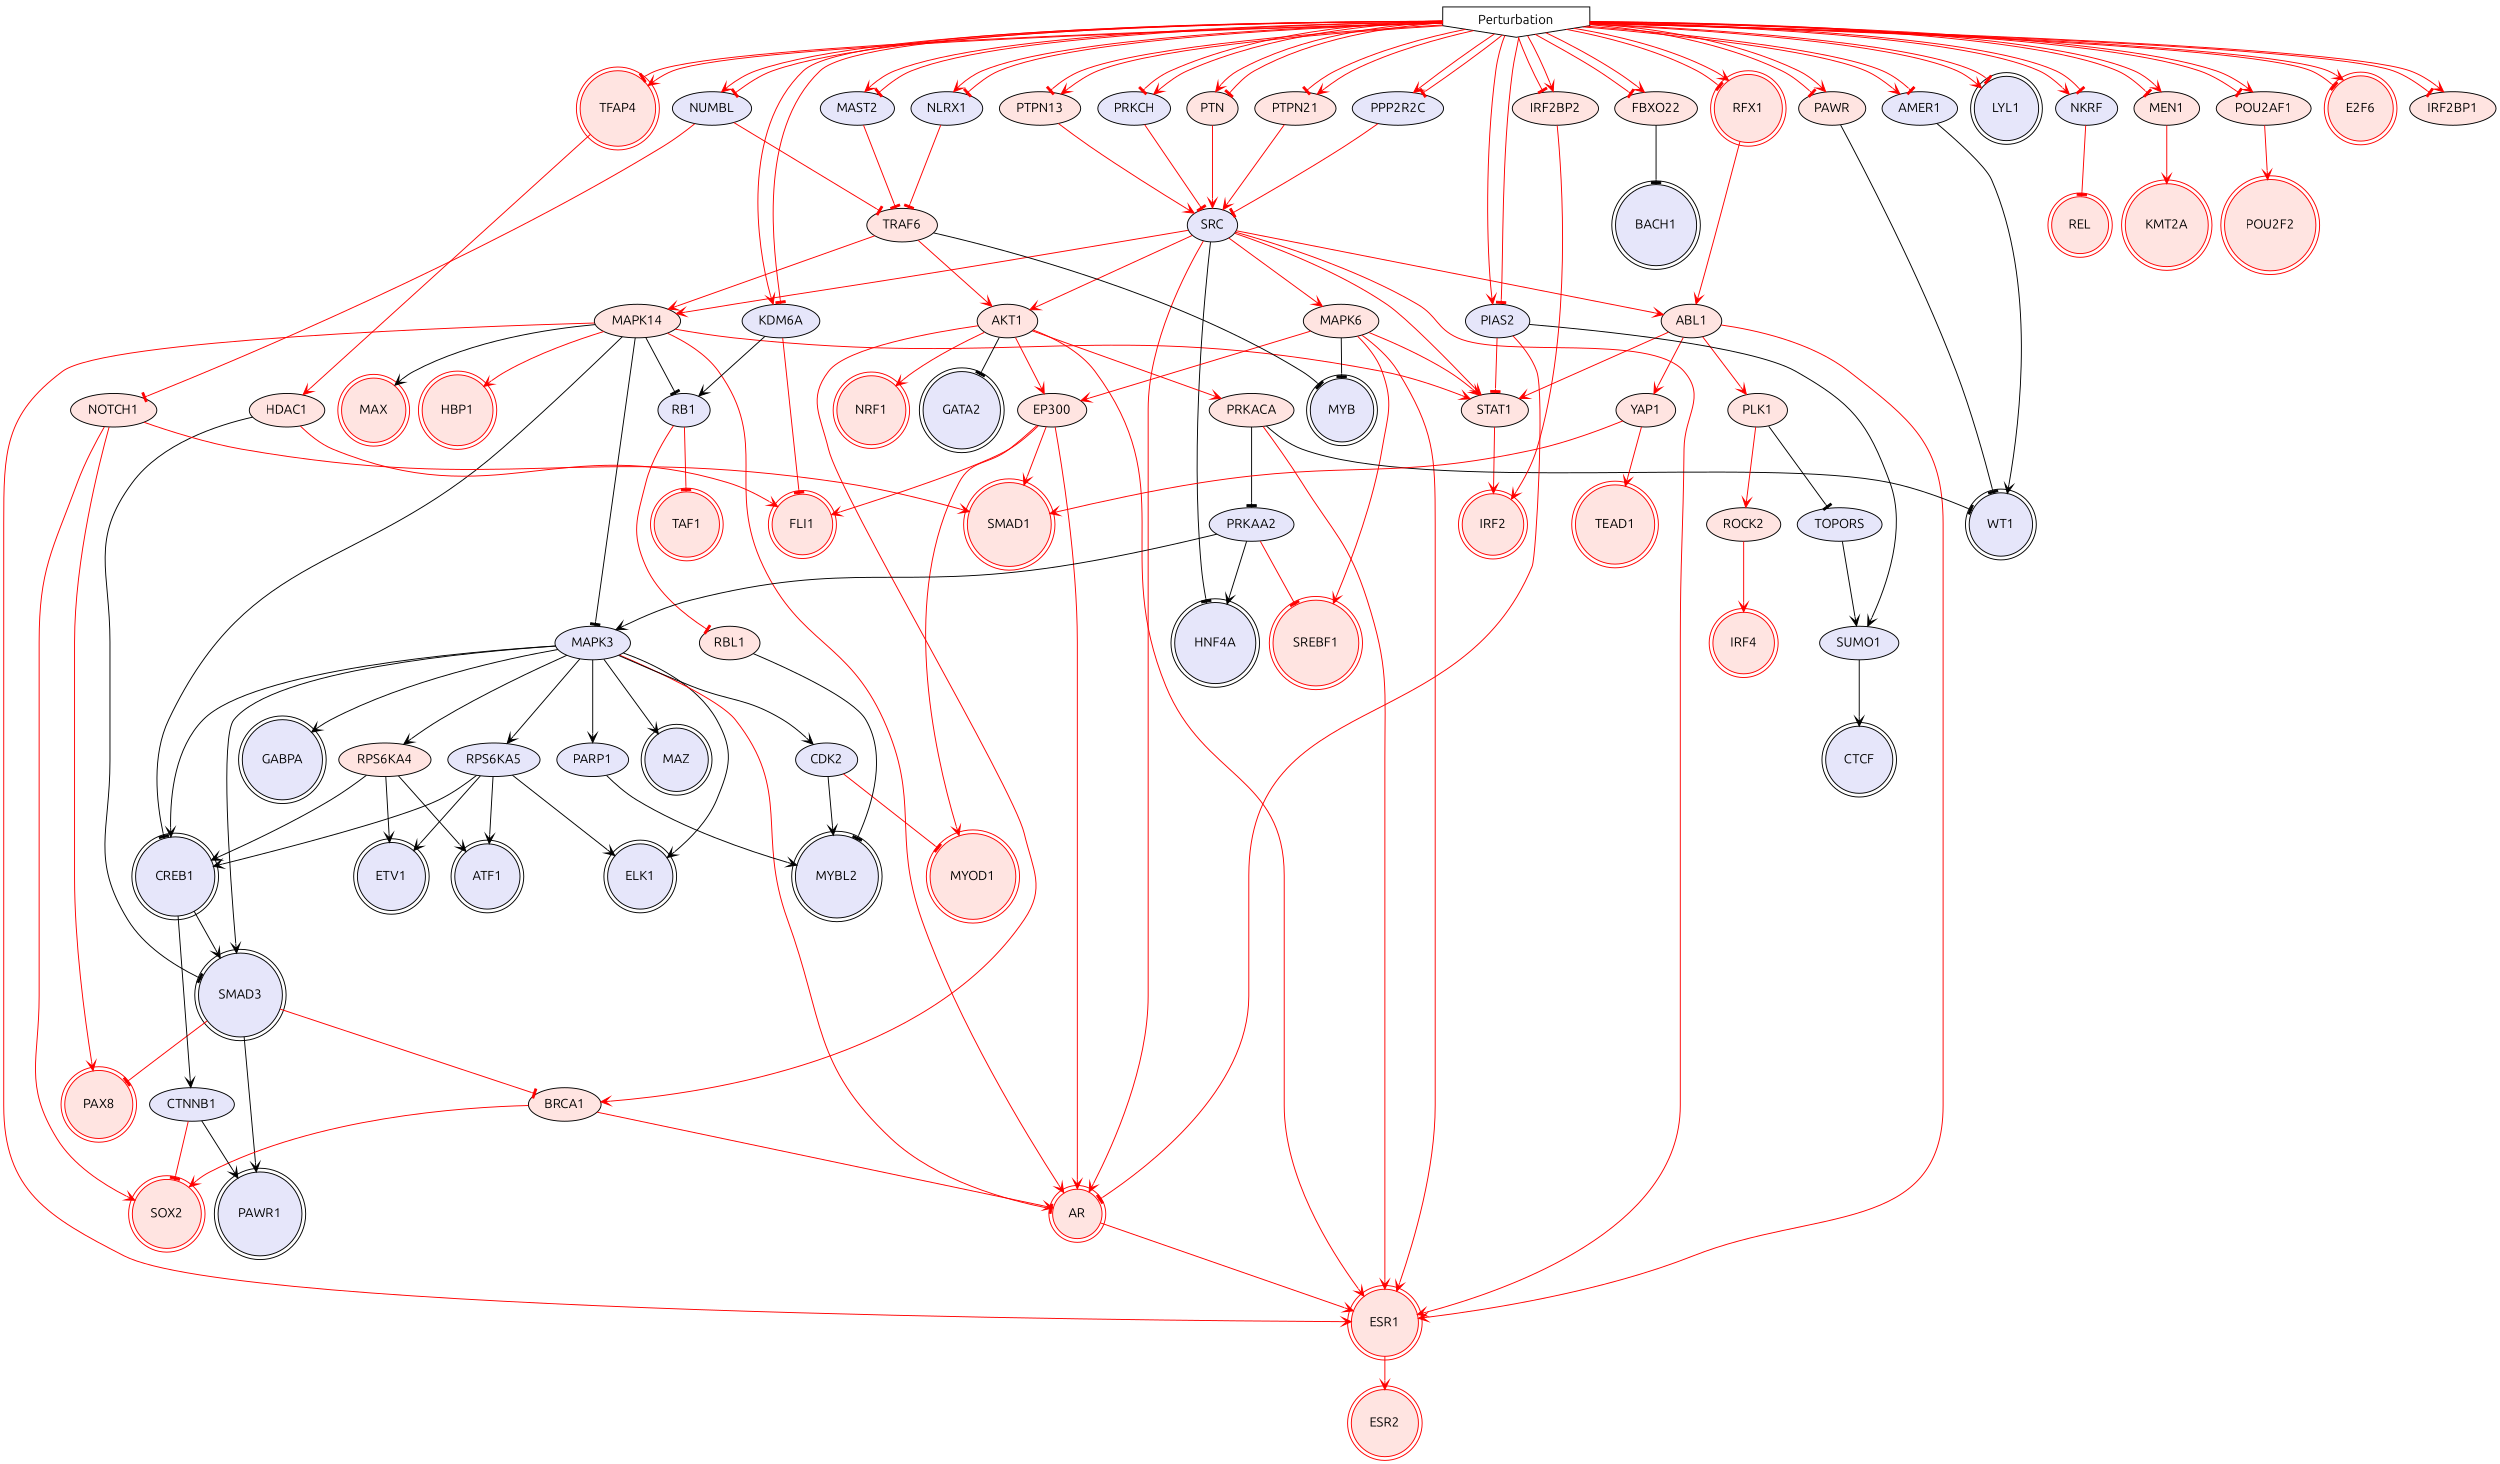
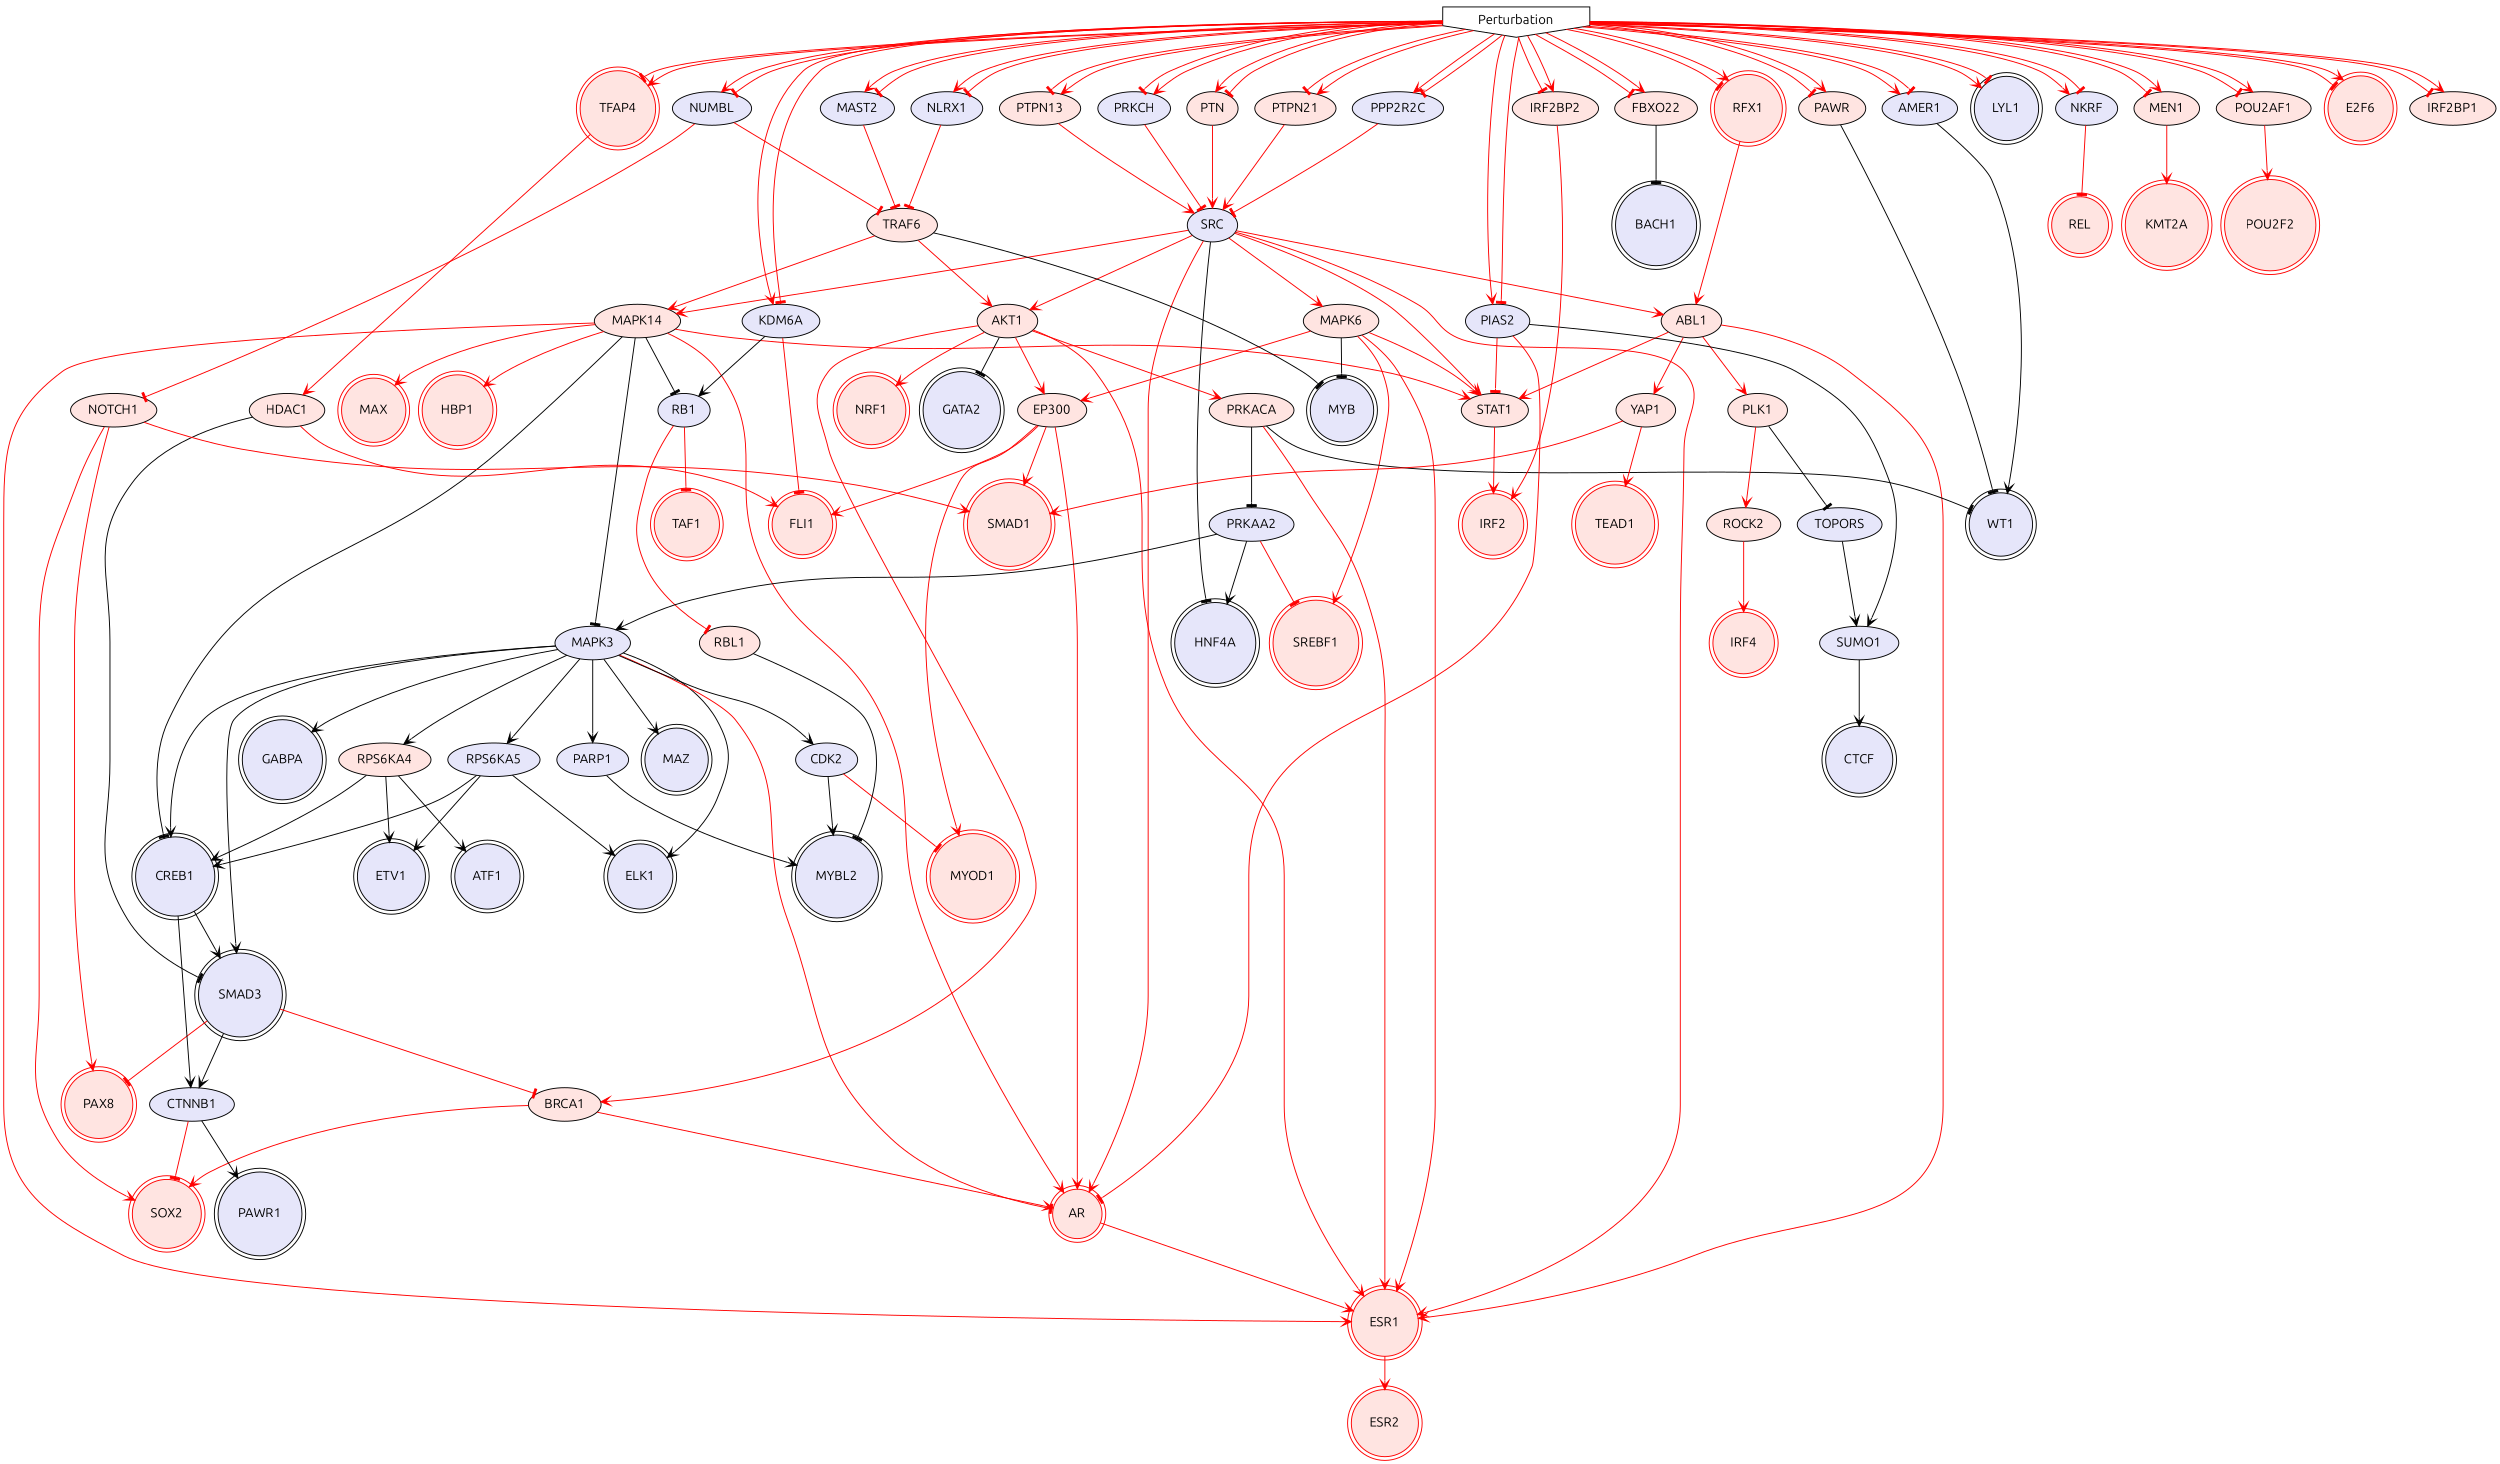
(495, 341) -> (495, 341)
(491, 805) -> none
(250, 1100) -> (213, 1056)
